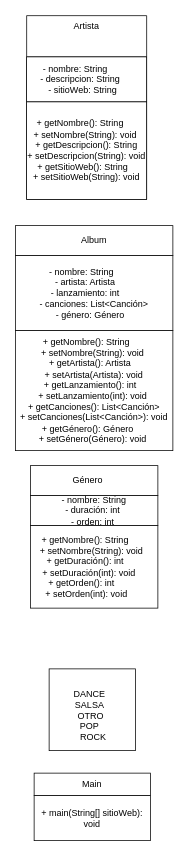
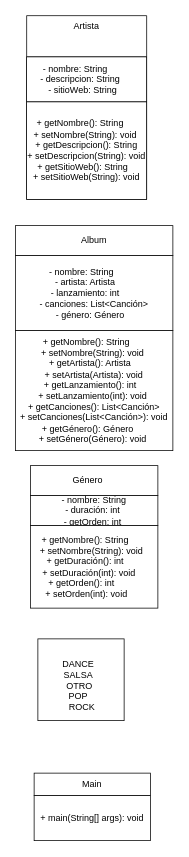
(94, 510) -> (94, 510)
(92, 710) -> (81, 680)
(92, 818) -> (92, 818)
